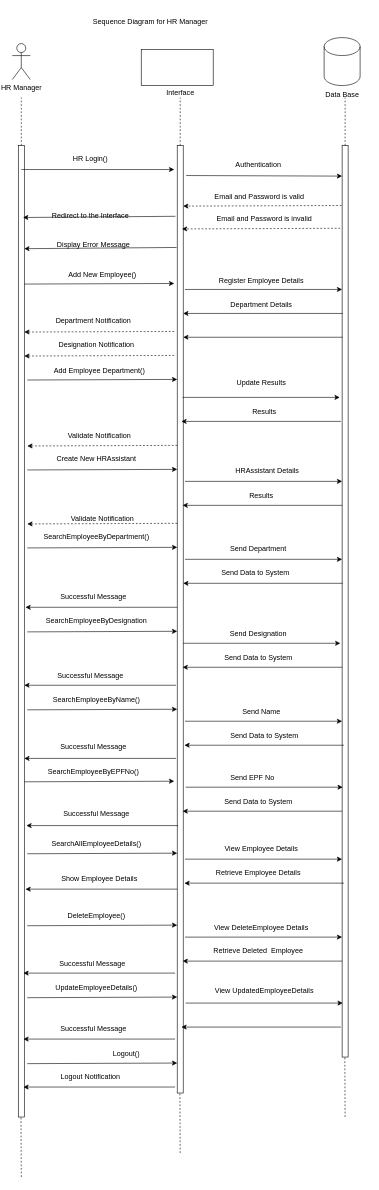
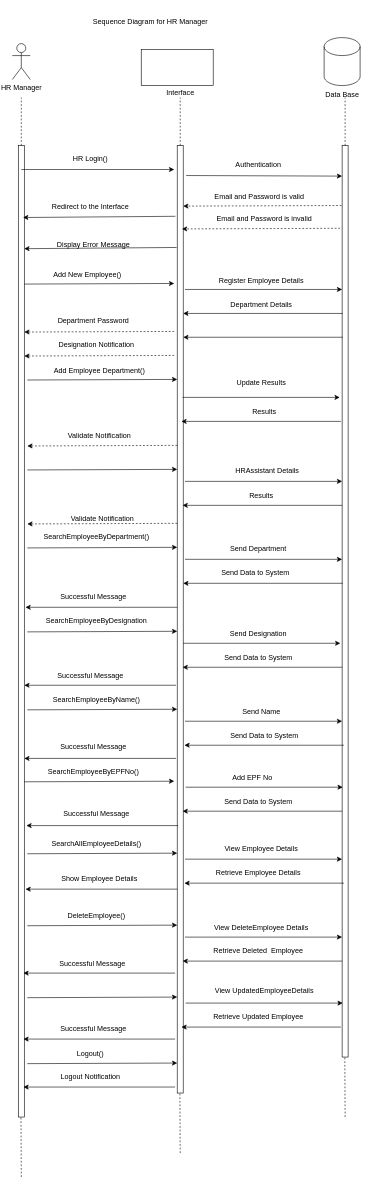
(90, 216) -> (90, 207)
(102, 275) -> (87, 275)
(94, 321) -> (94, 321)
(96, 459) -> none
(253, 779) -> (253, 779)
(96, 989) -> none
none -> (258, 1017)
(126, 1055) -> (90, 1055)
